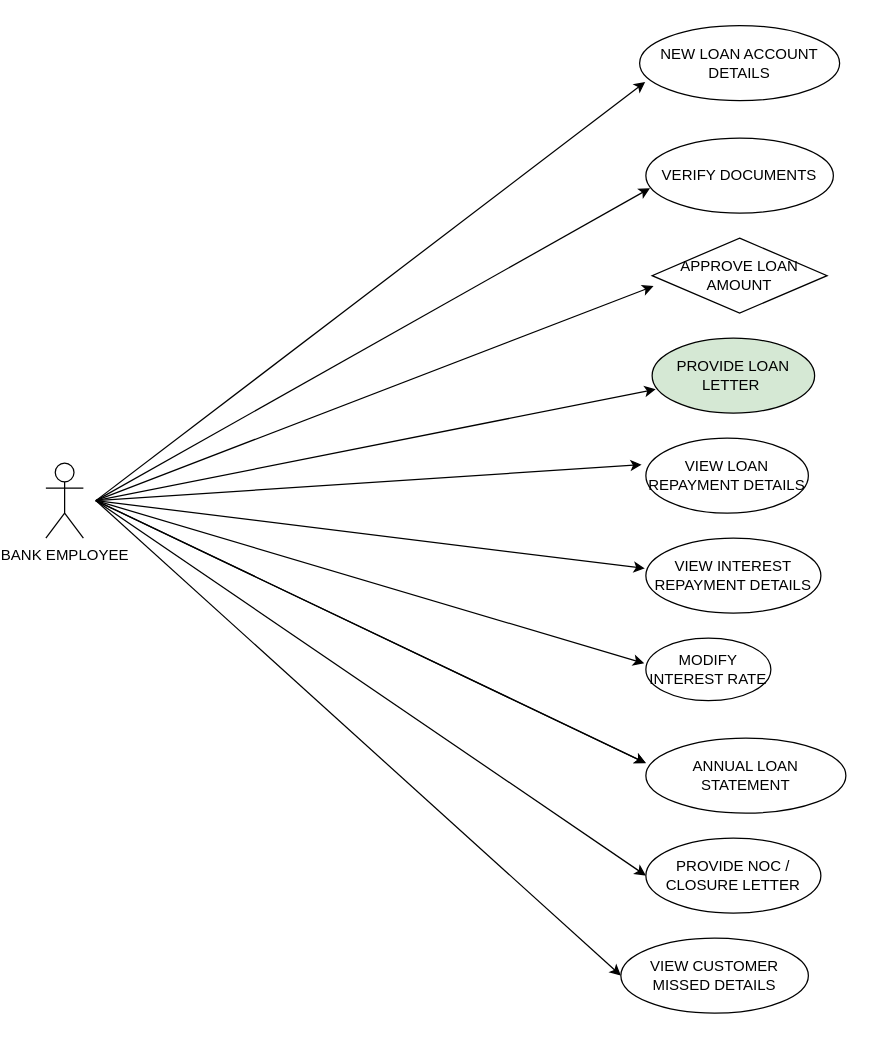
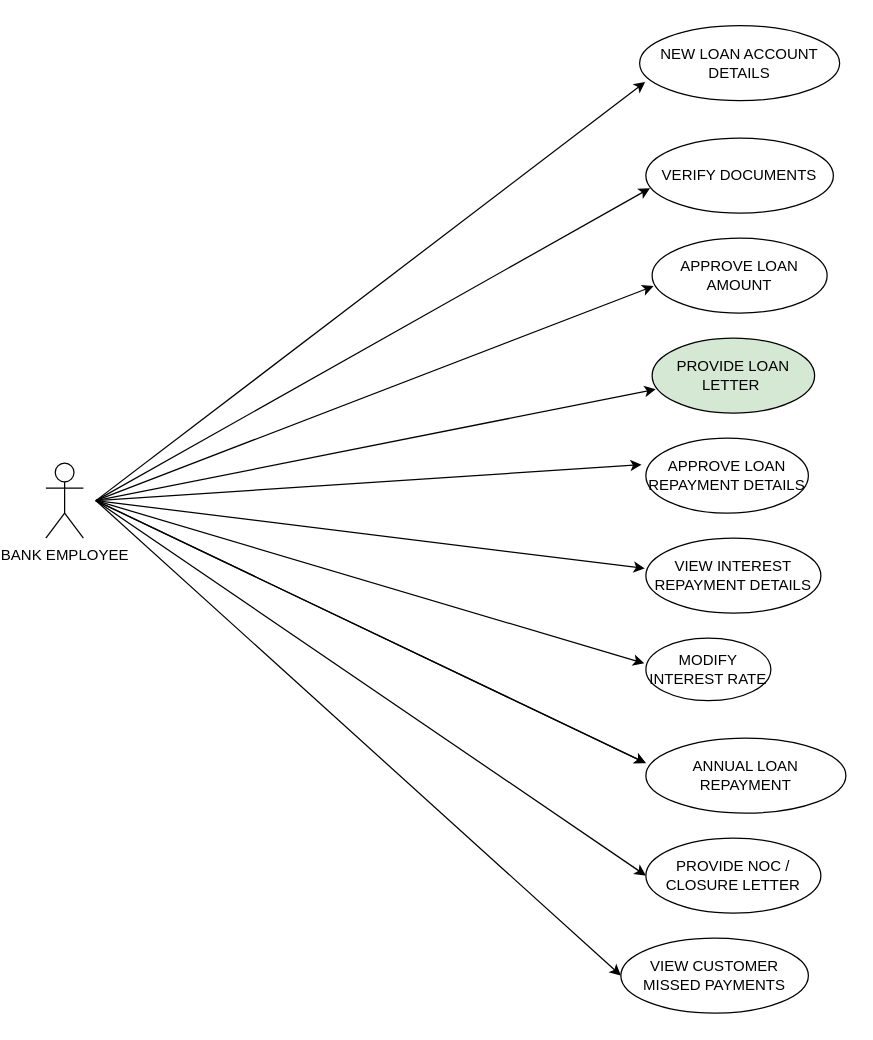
(739, 276) -> (739, 276)
(727, 476) -> (727, 476)
(746, 776) -> (746, 776)
(714, 976) -> (714, 976)
